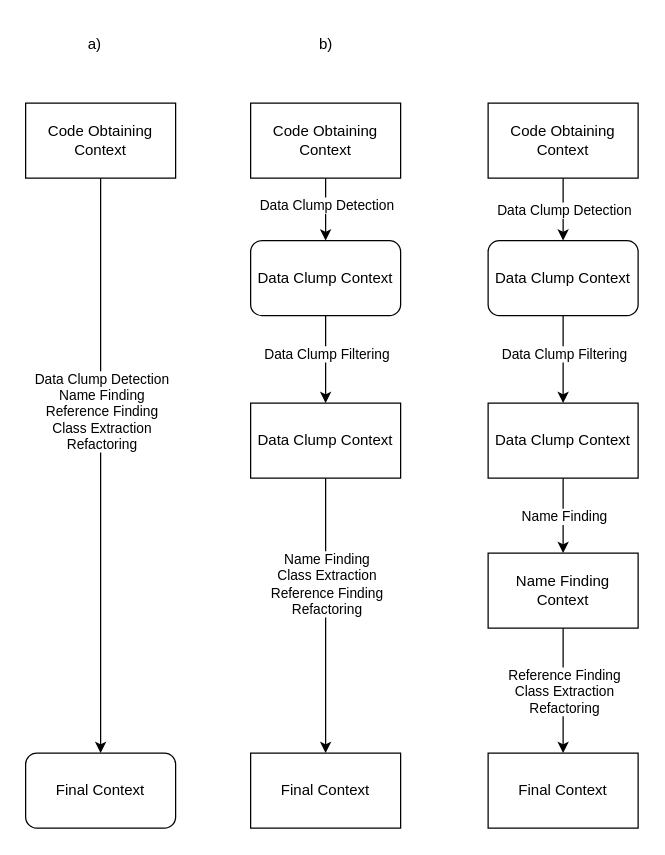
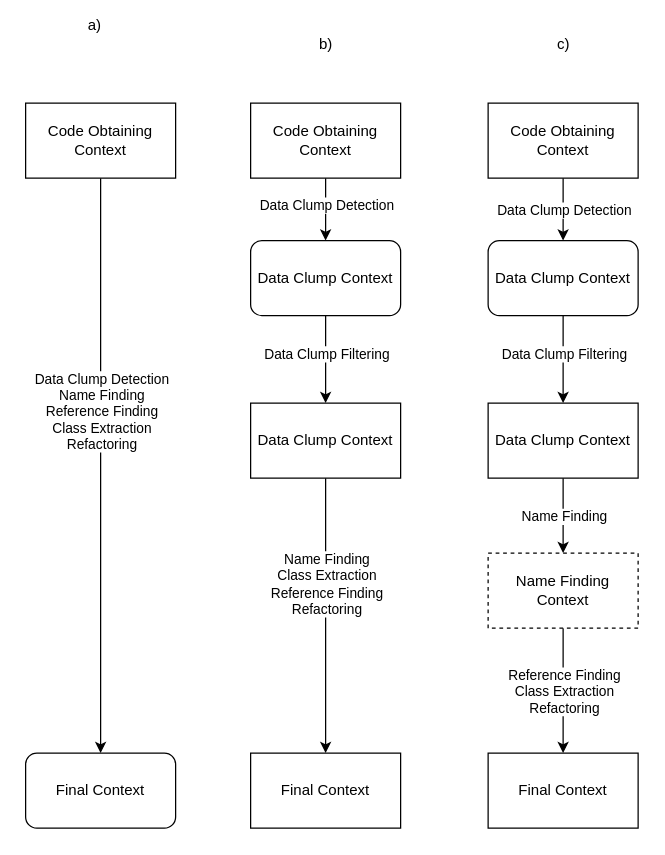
(94, 44) -> (94, 26)
none -> (563, 44)
(563, 591) -> (563, 591)
